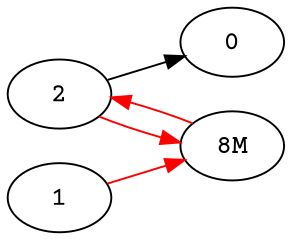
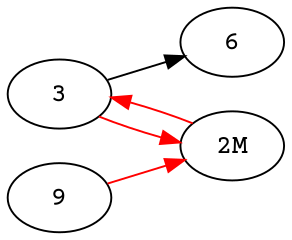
(232, 42) -> (232, 42)
(60, 94) -> (60, 94)
(232, 146) -> (232, 146)
(60, 198) -> (60, 198)
